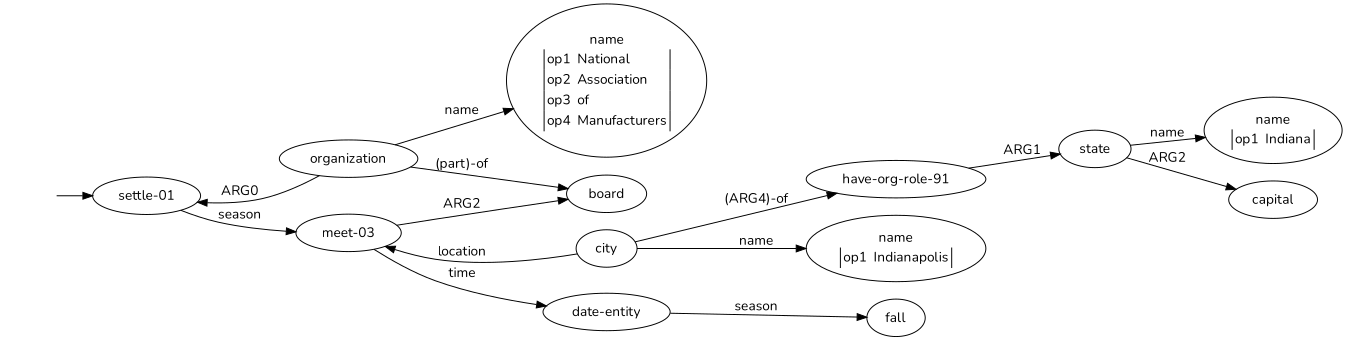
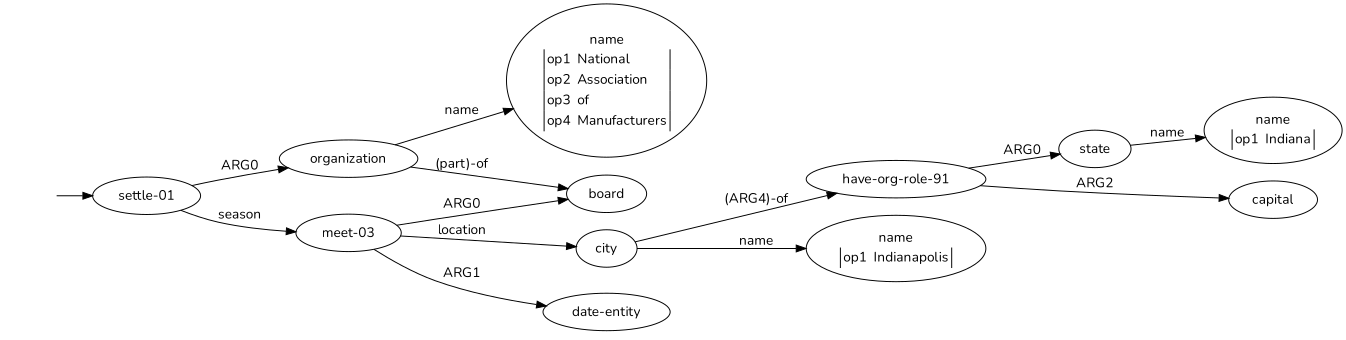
(1022, 150) -> (1022, 150)
(1177, 172) -> (1099, 193)
(265, 198) -> (235, 177)
(462, 204) -> (462, 204)
(486, 262) -> (483, 241)
(462, 273) -> (462, 273)
(896, 318) -> none
